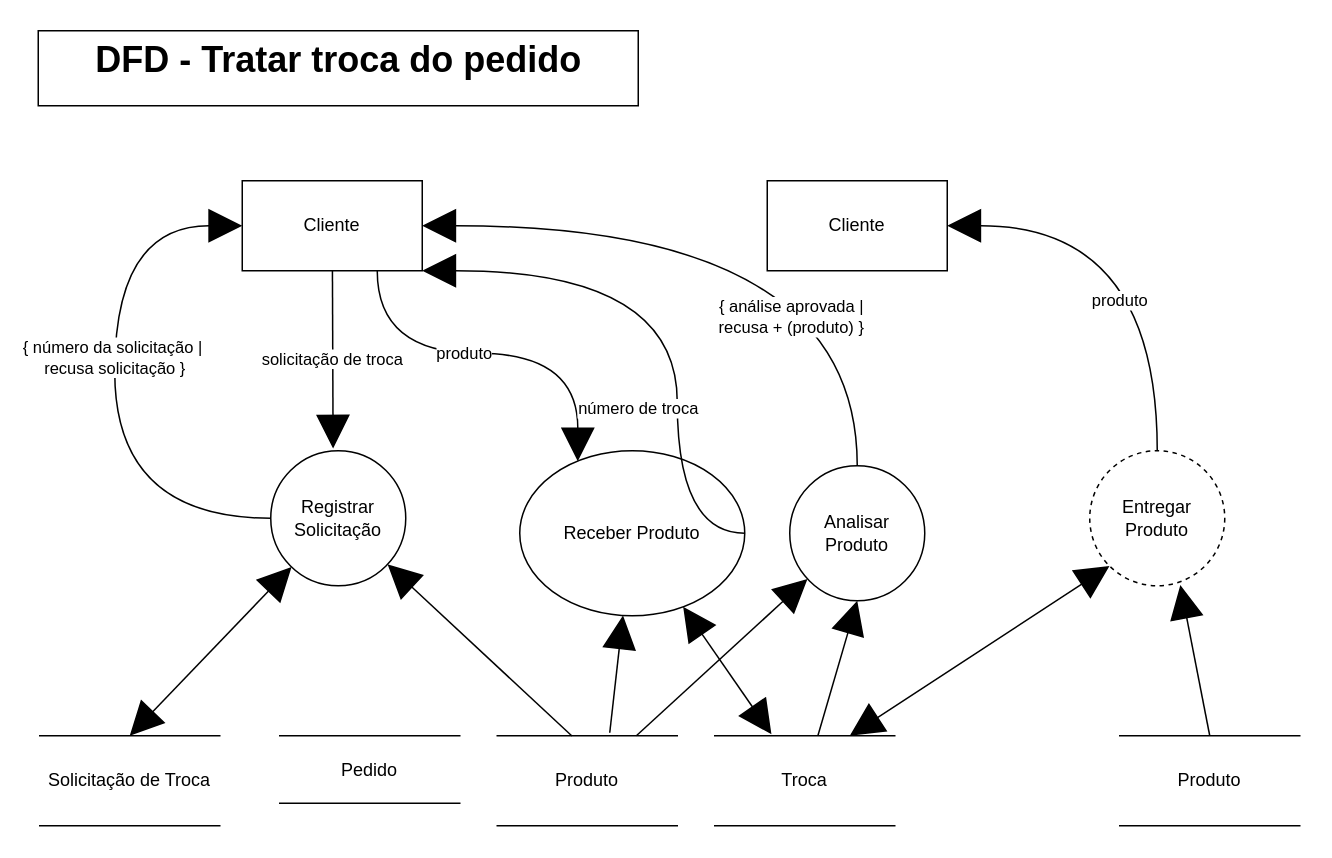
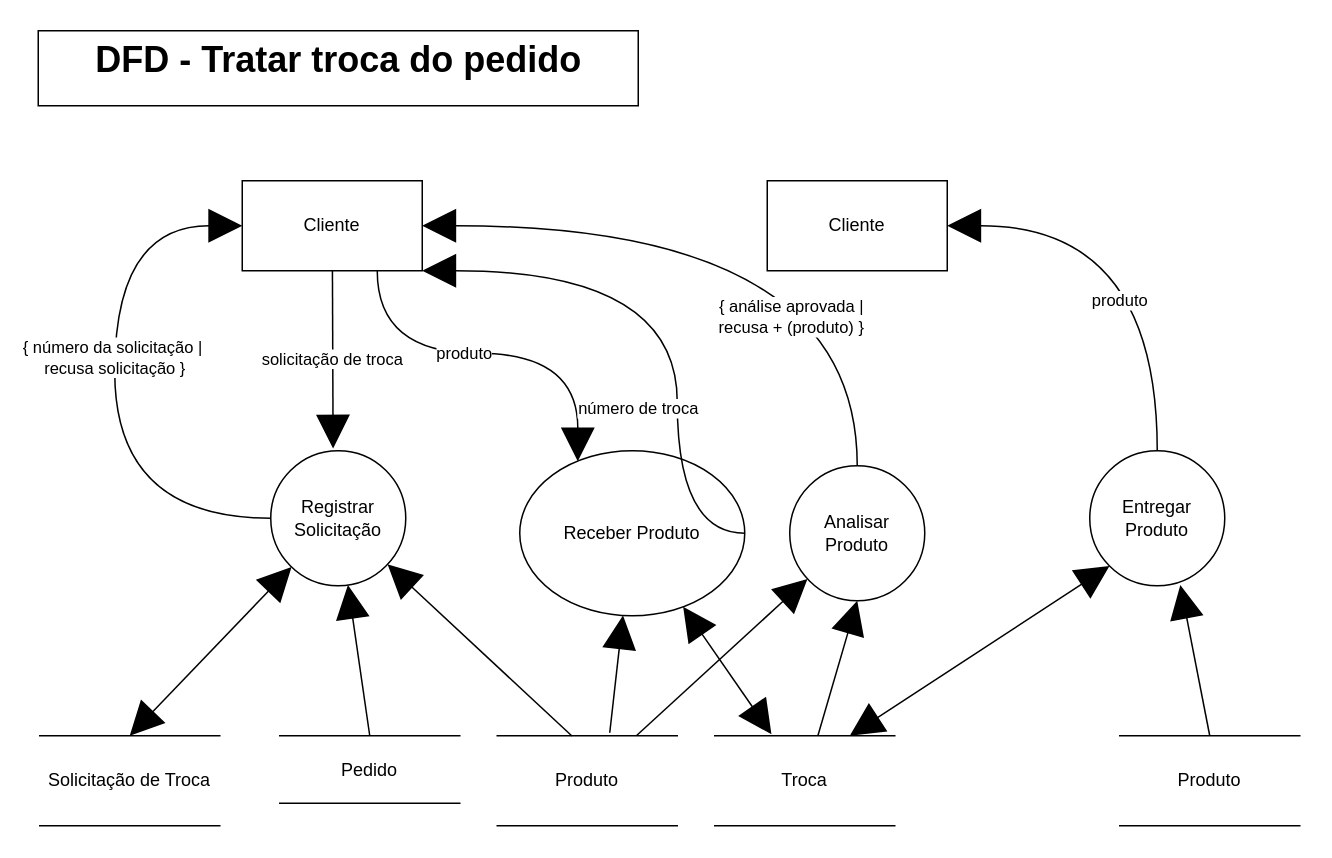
(1157, 518) -> (1157, 518)
none -> (361, 675)
